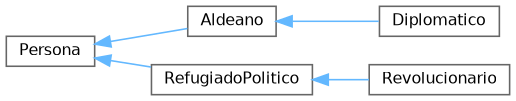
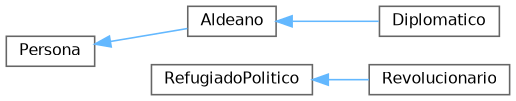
(131, 64) -> none
